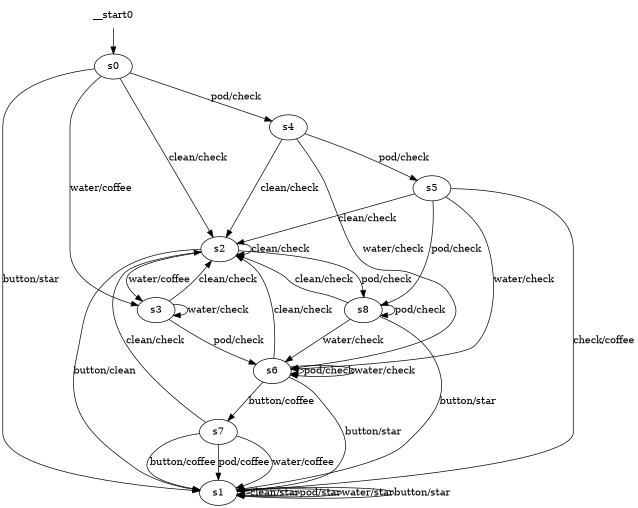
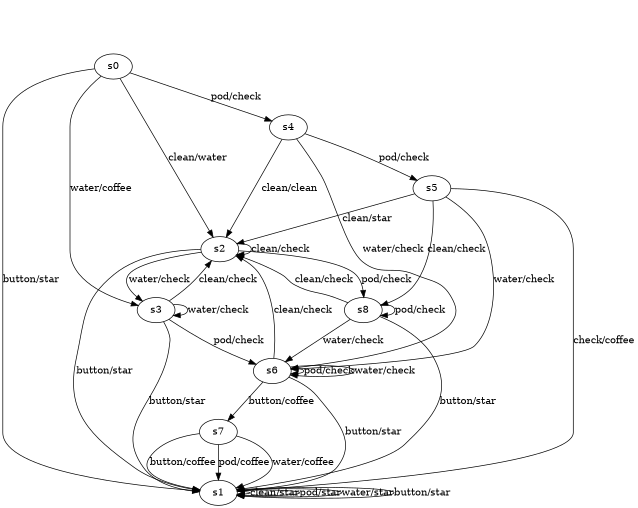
(113, 15) -> none
(198, 158) -> (198, 158)
(289, 188) -> (289, 188)
(367, 219) -> (367, 219)
(456, 249) -> (456, 249)
(159, 280) -> (159, 280)
(118, 327) -> none
(105, 371) -> (105, 371)
none -> (138, 420)
